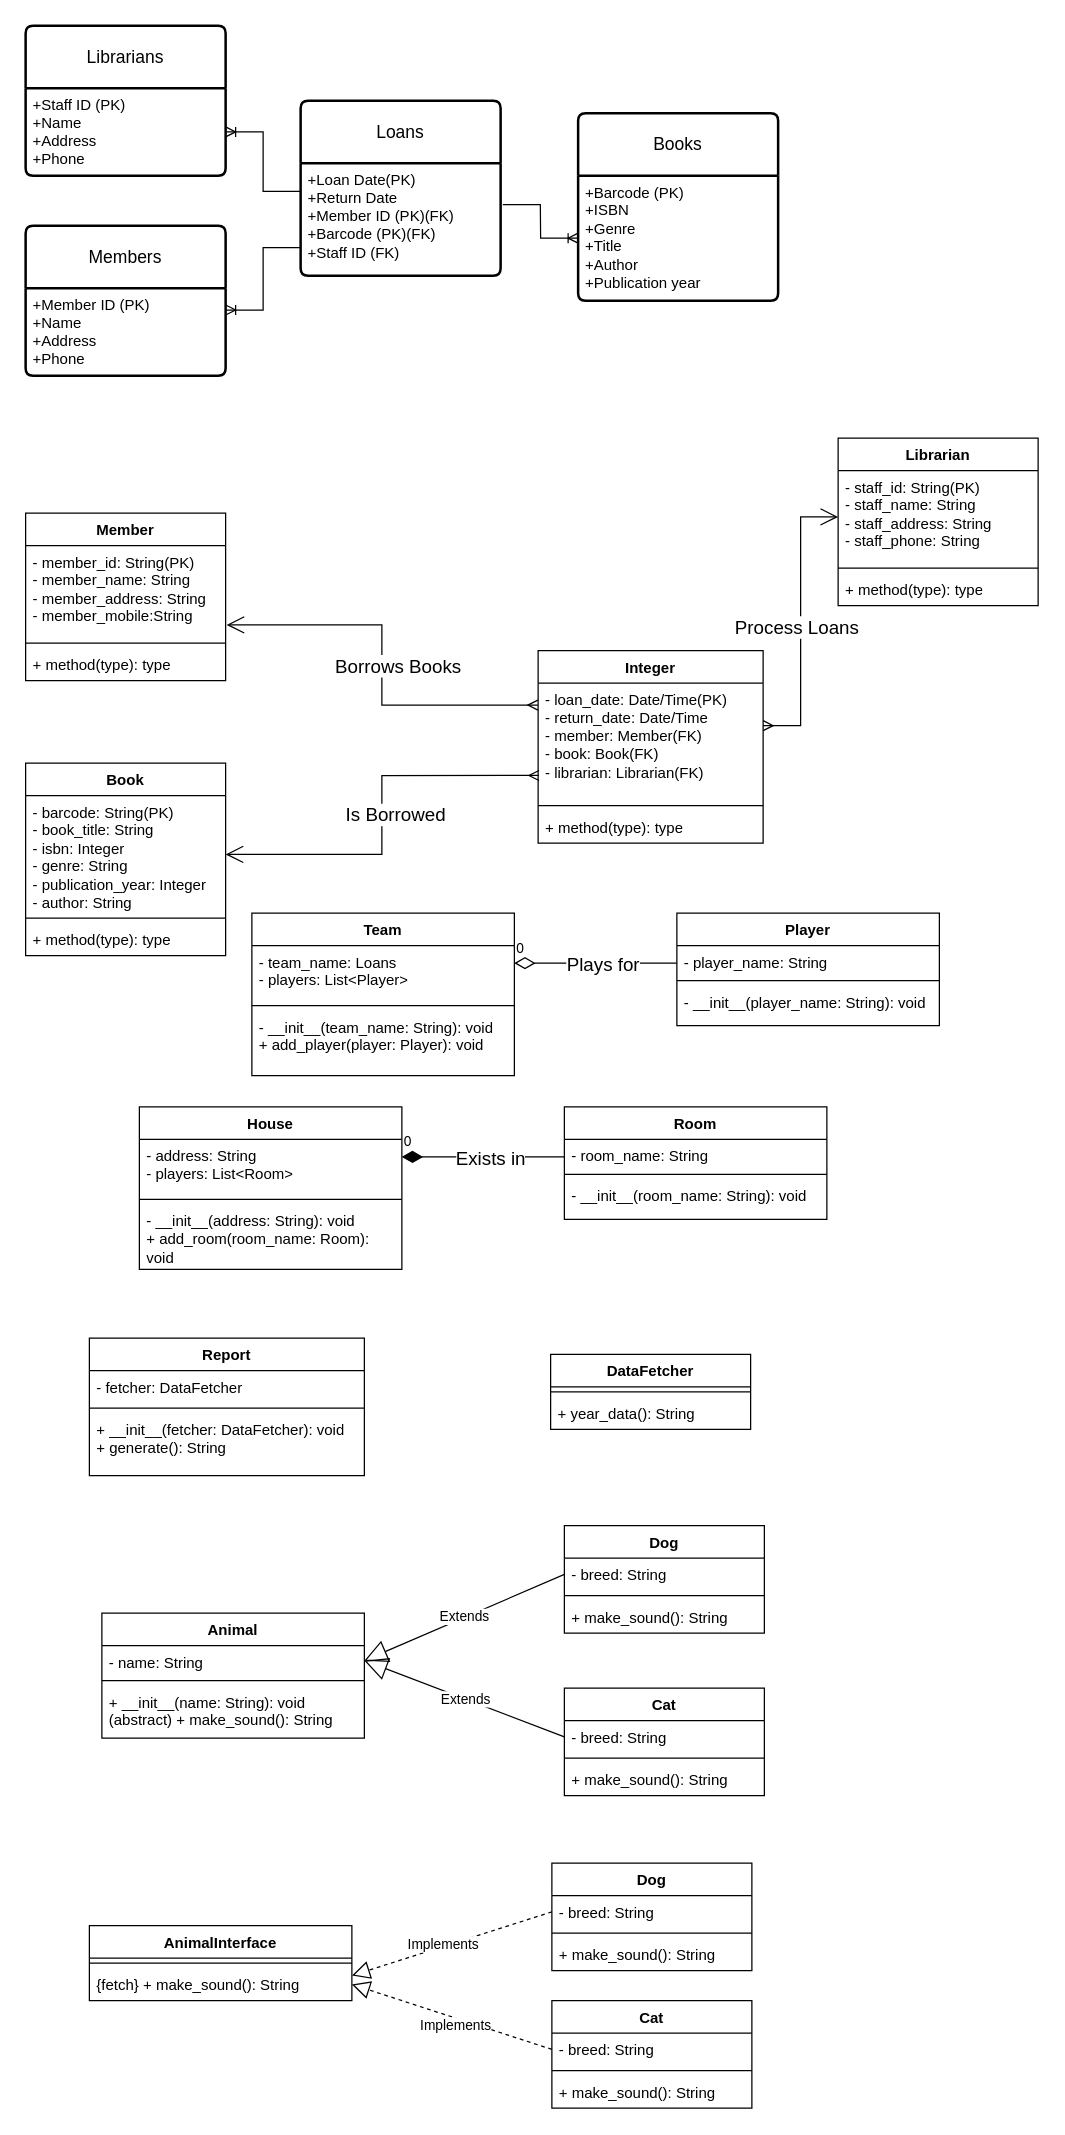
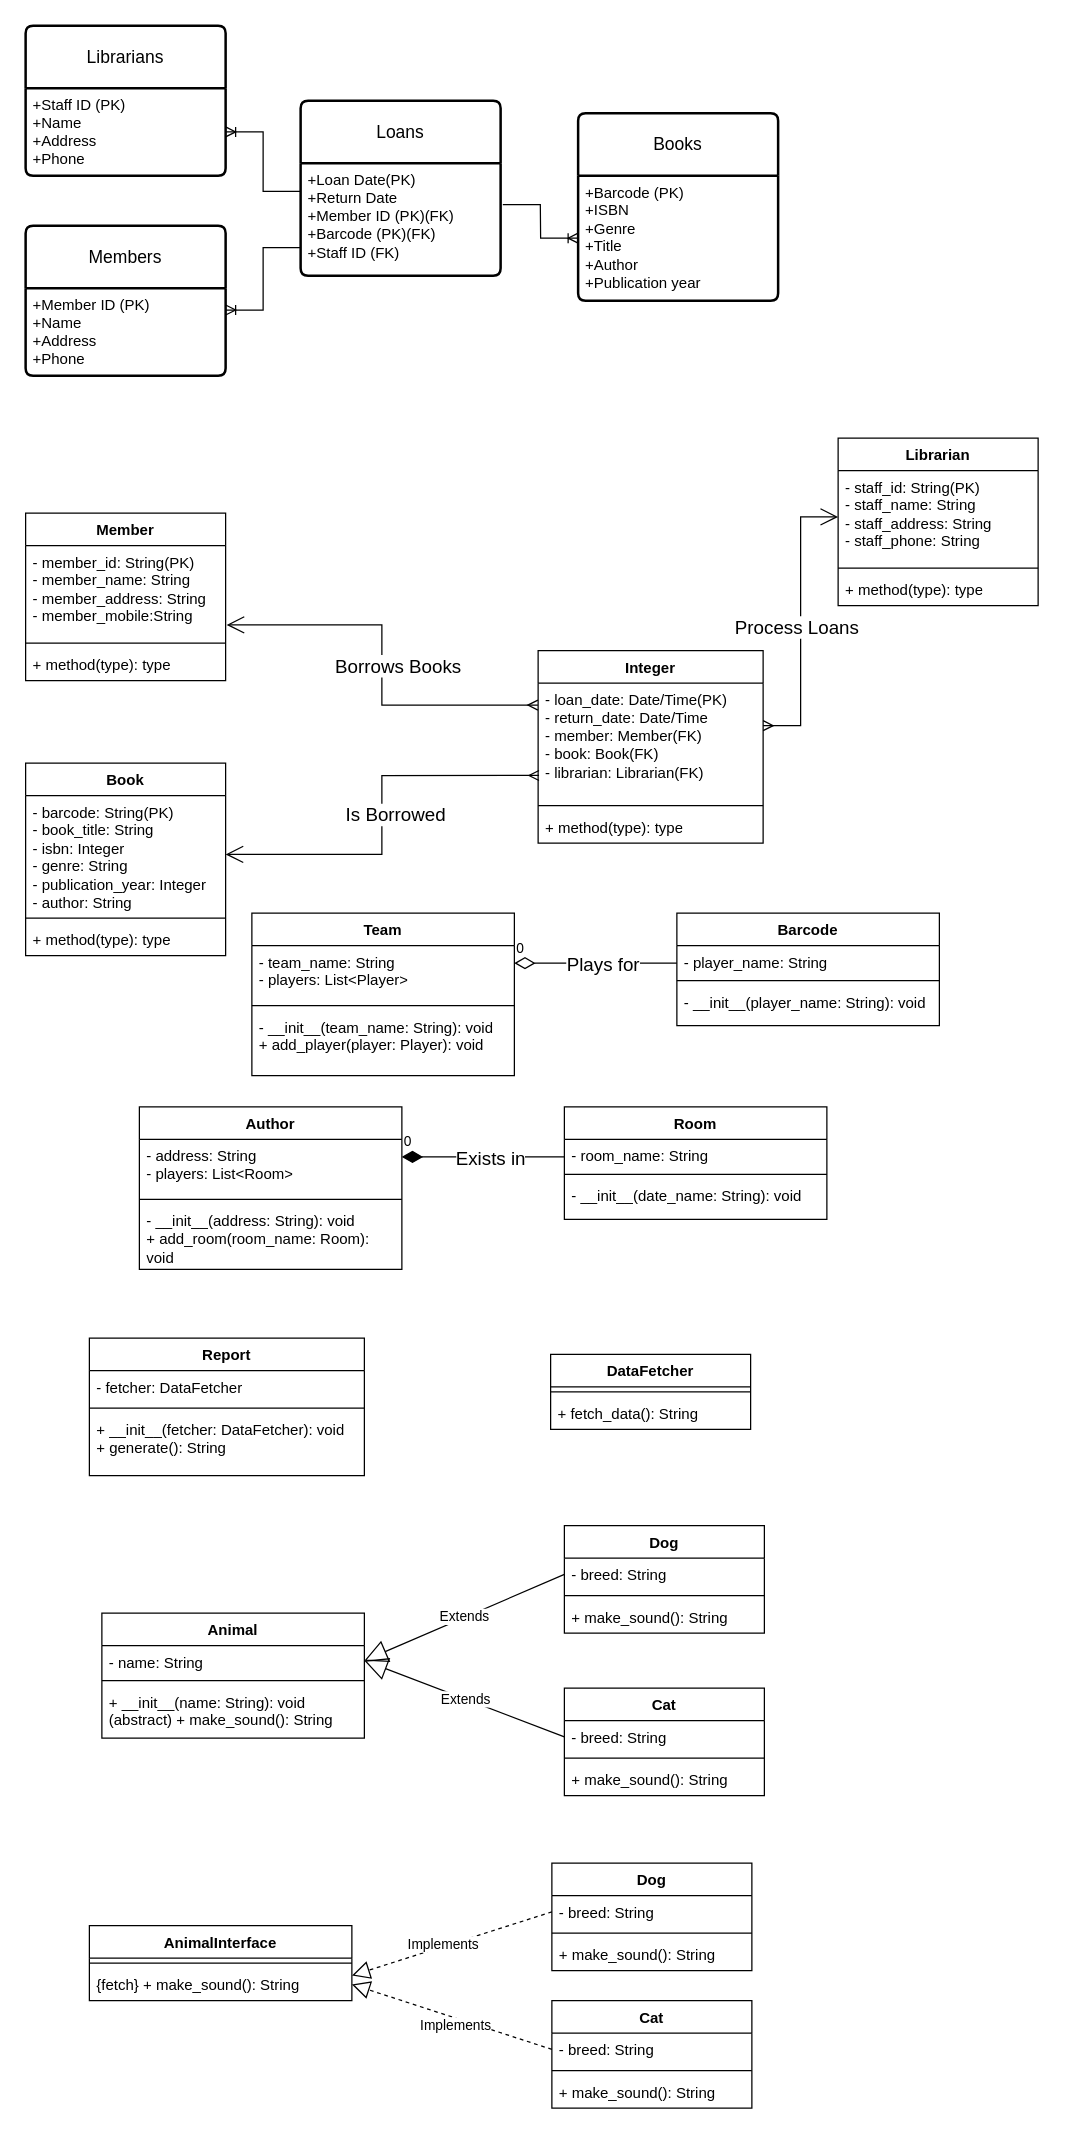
(808, 931) -> (808, 931)
(344, 972) -> (344, 972)
(271, 1125) -> (271, 1125)
(697, 1206) -> (697, 1206)
(639, 1415) -> (643, 1415)
